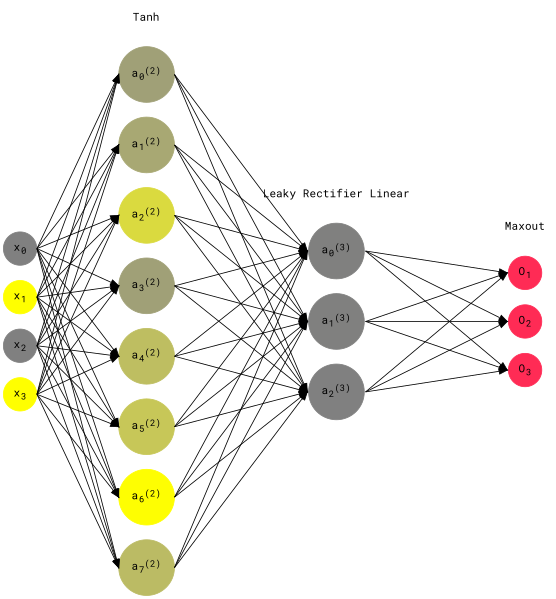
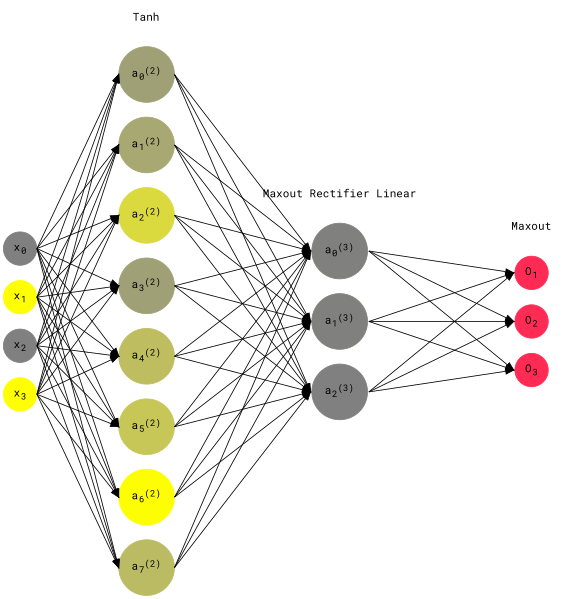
(336, 194) -> (340, 194)
